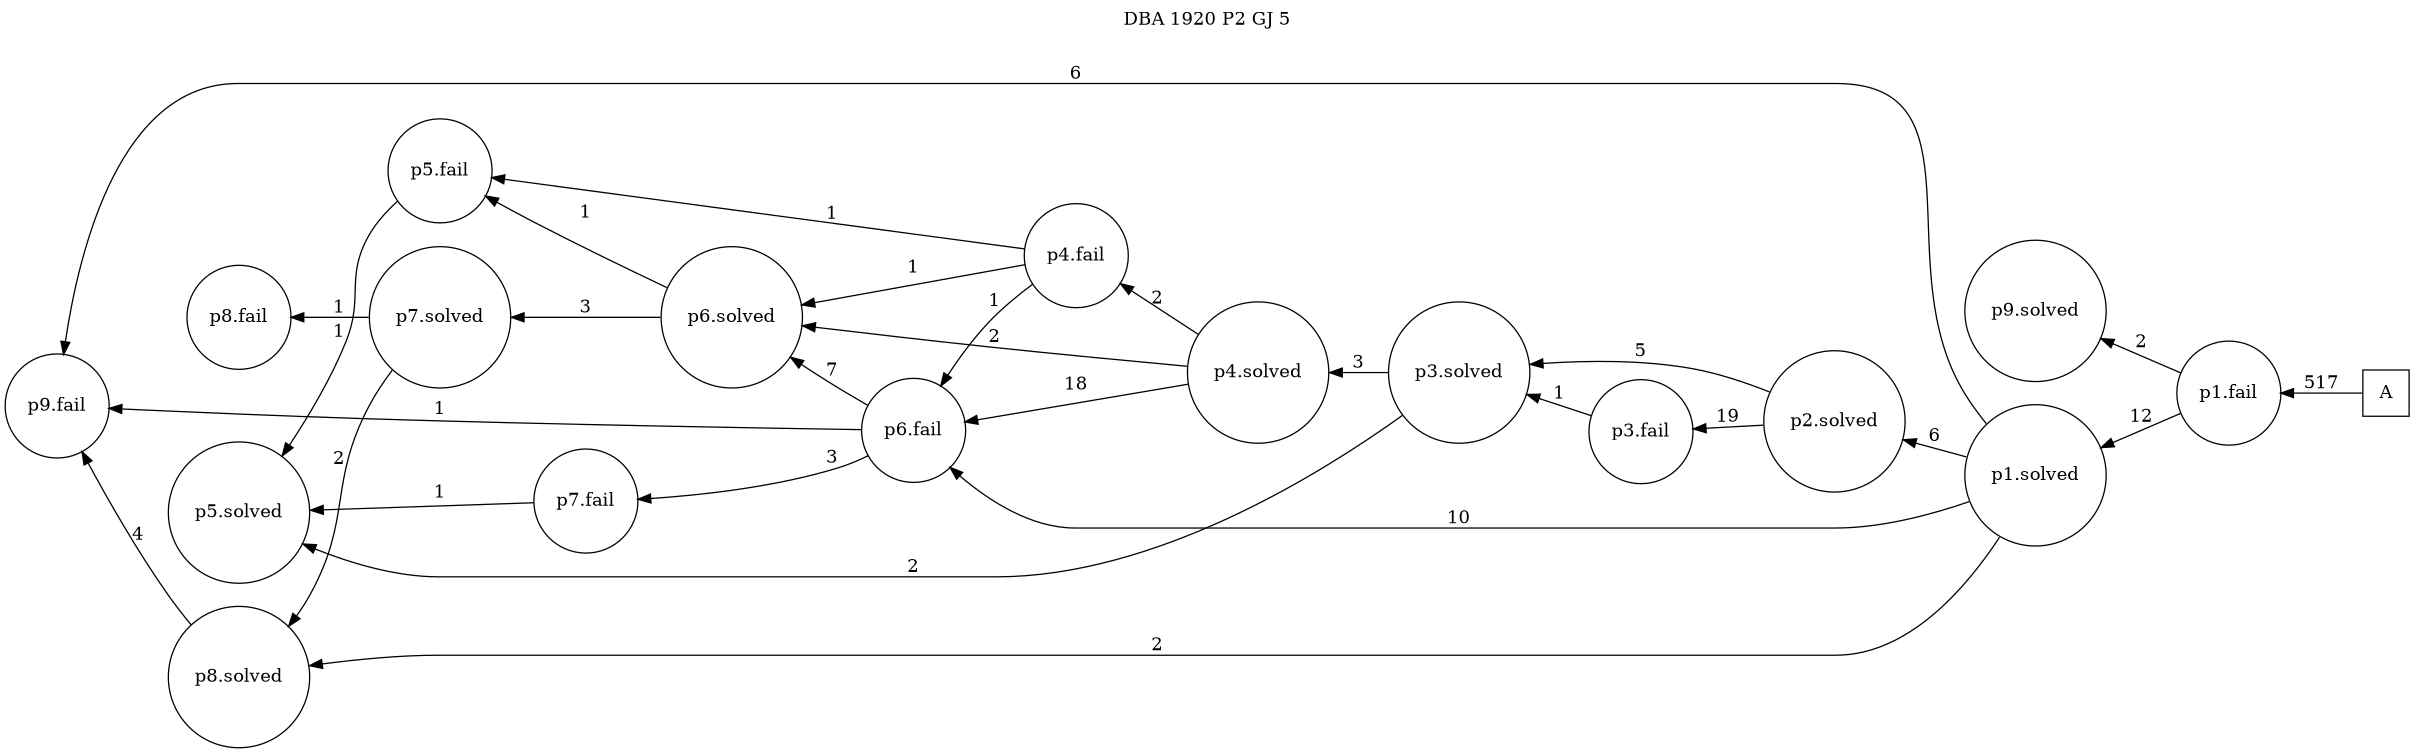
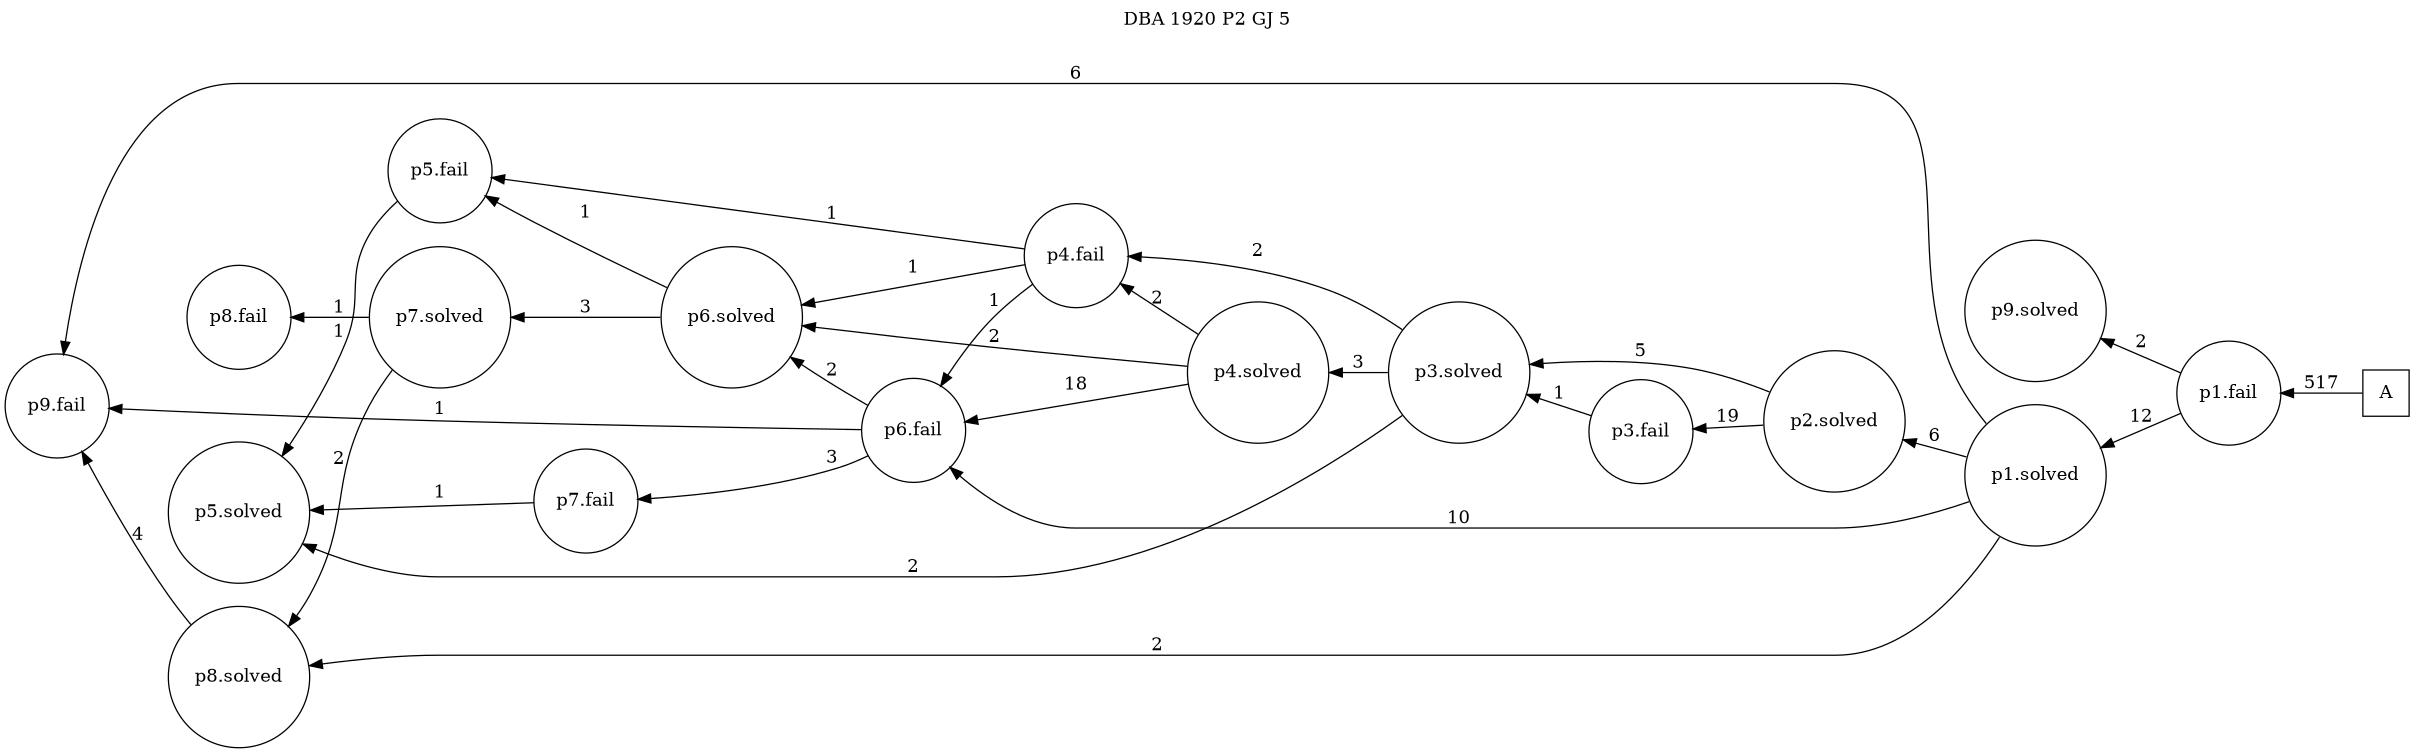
none -> (1277, 275)
(832, 371) -> (832, 371)
